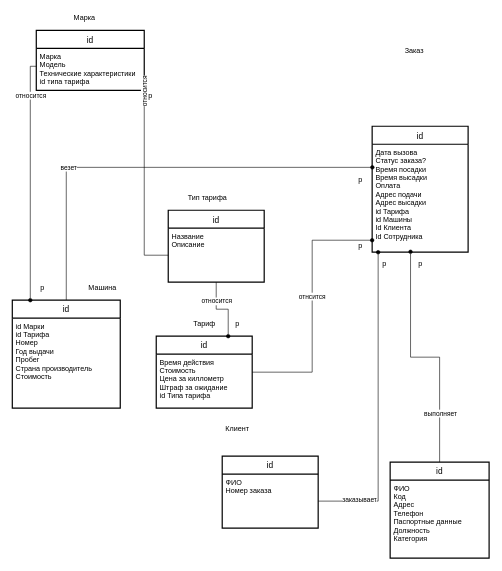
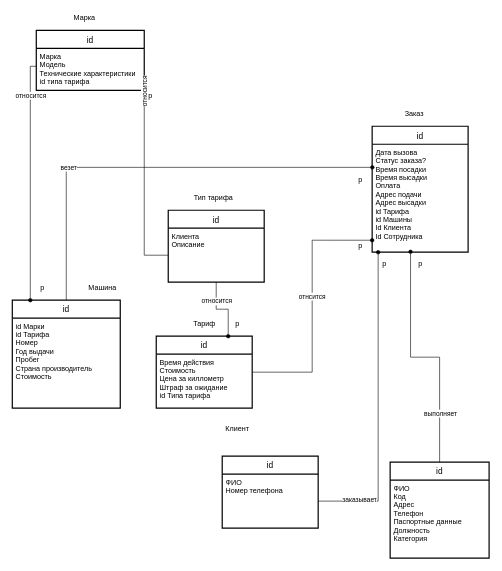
(414, 51) -> (414, 114)
(207, 198) -> (213, 198)
(188, 236) -> (186, 236)
(232, 482) -> (232, 482)
